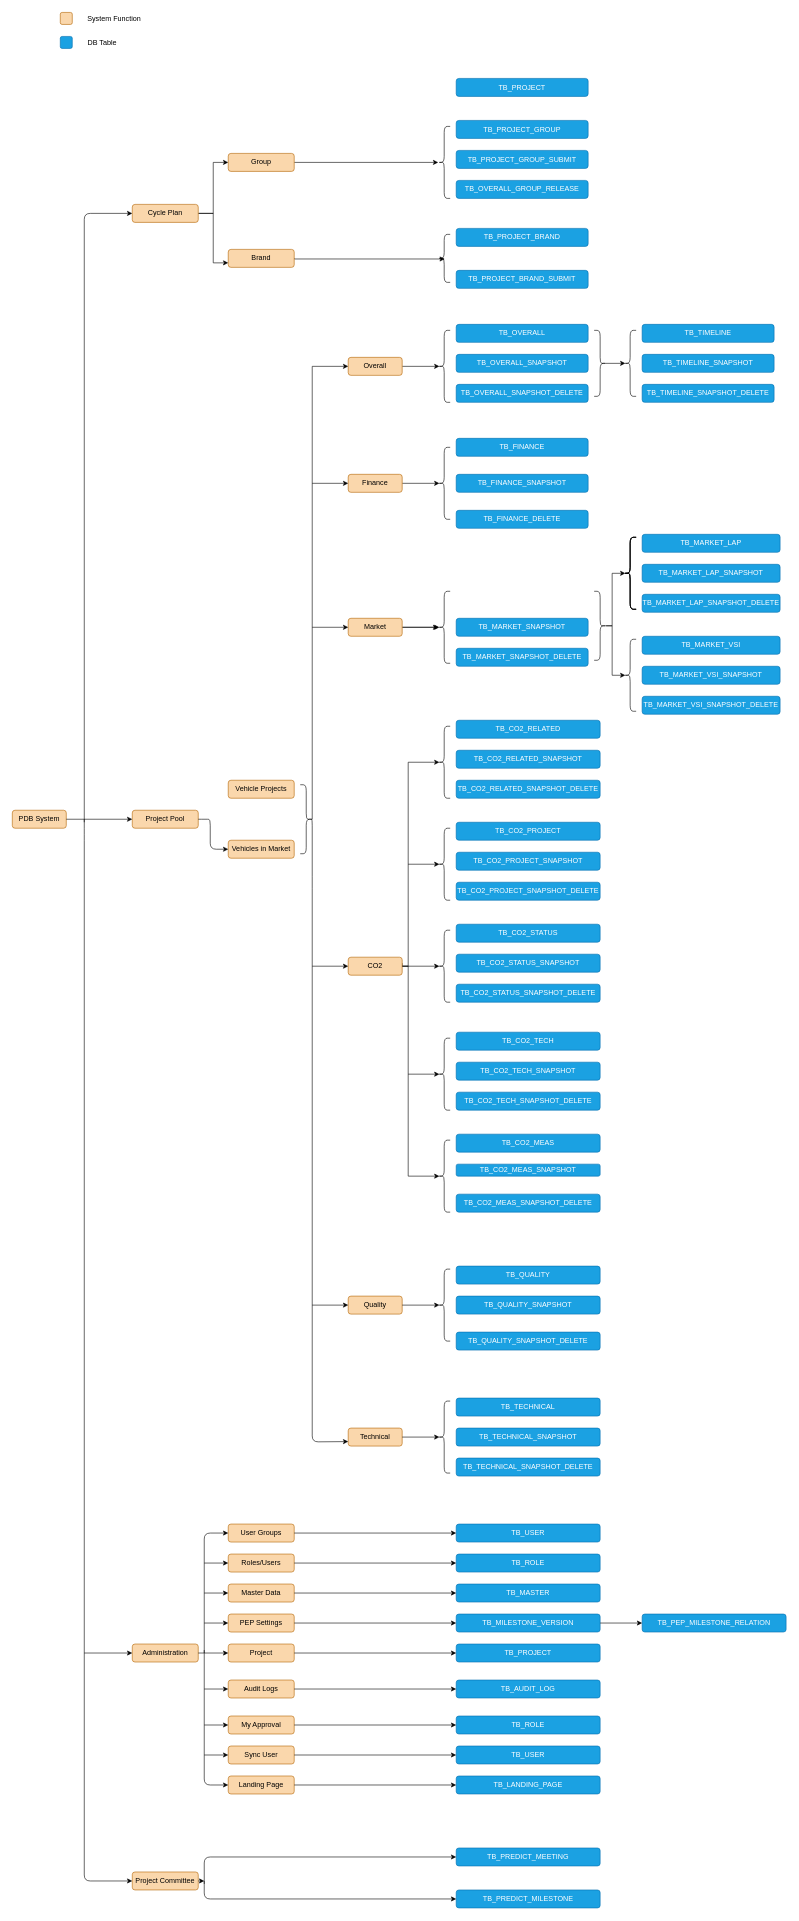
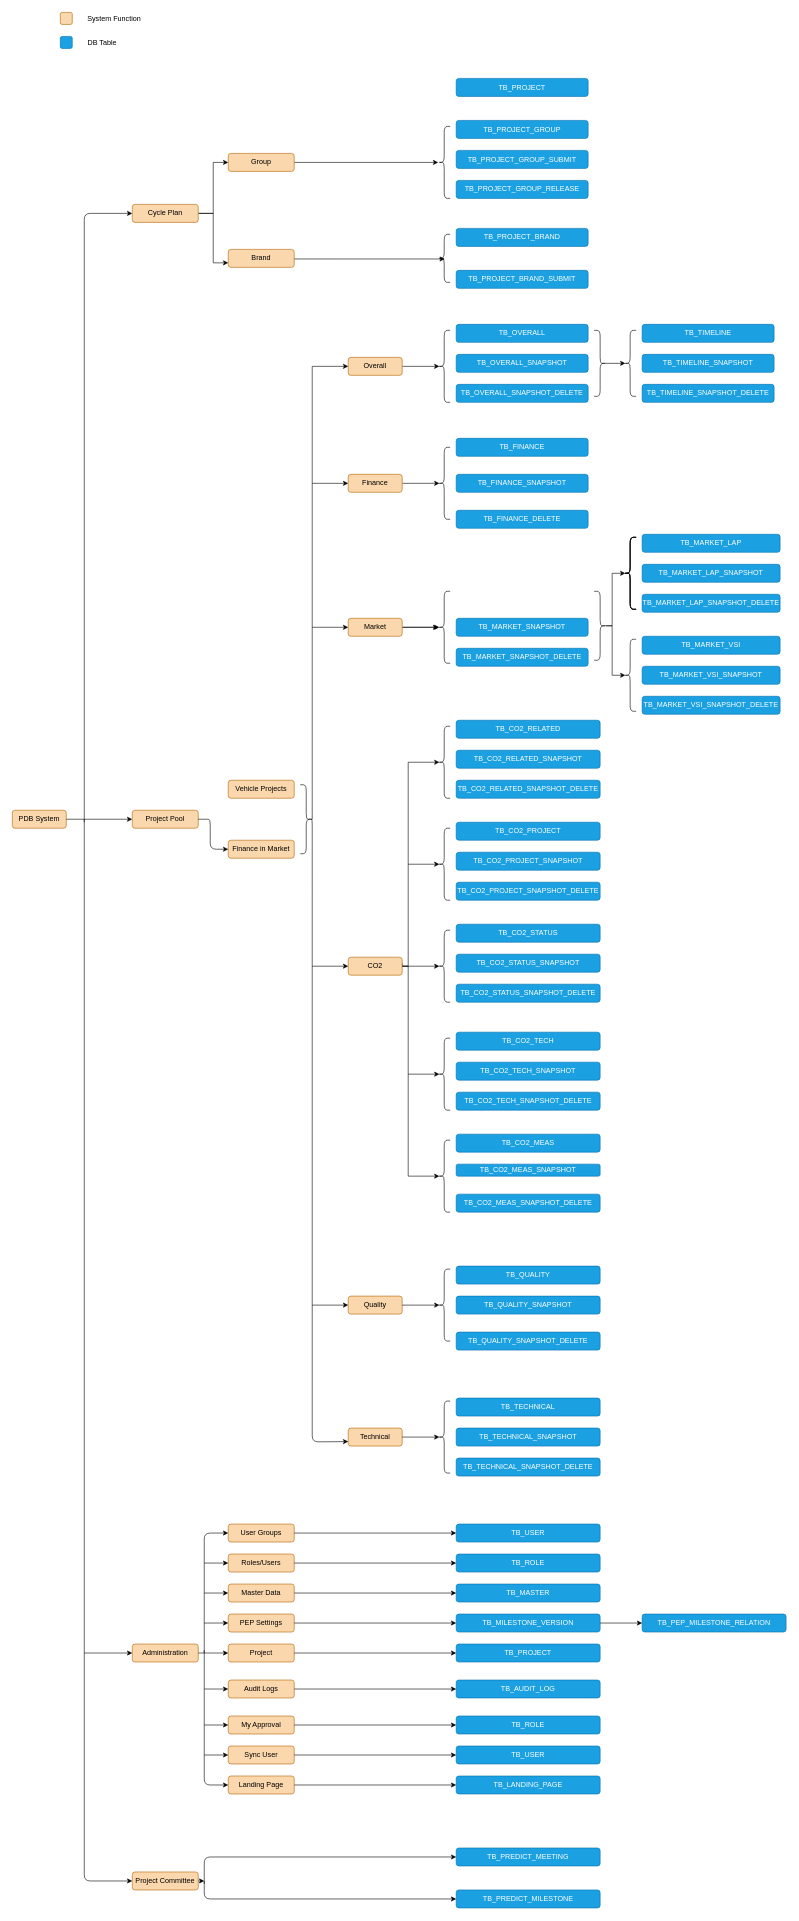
(522, 189) -> (522, 189)
(261, 849) -> (261, 849)
